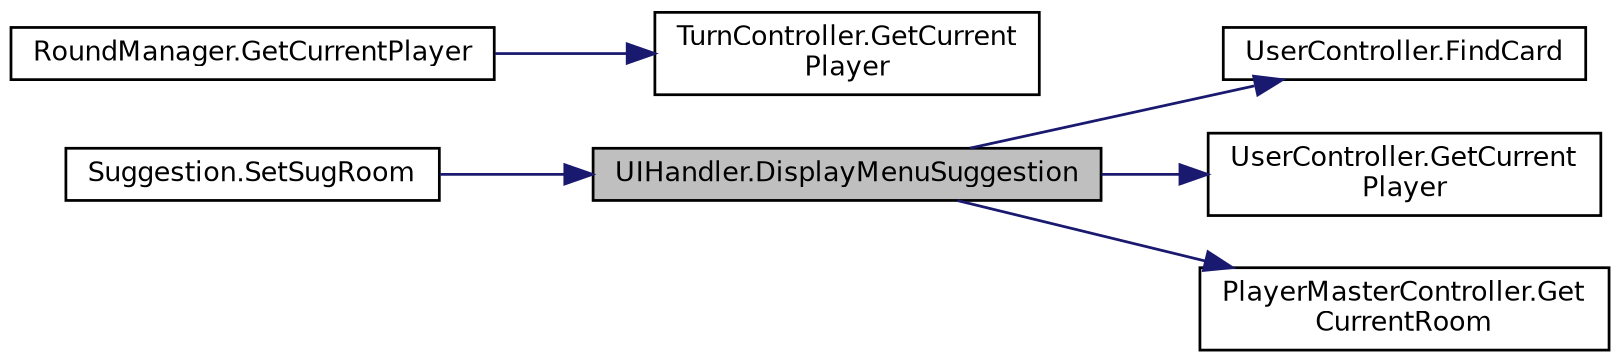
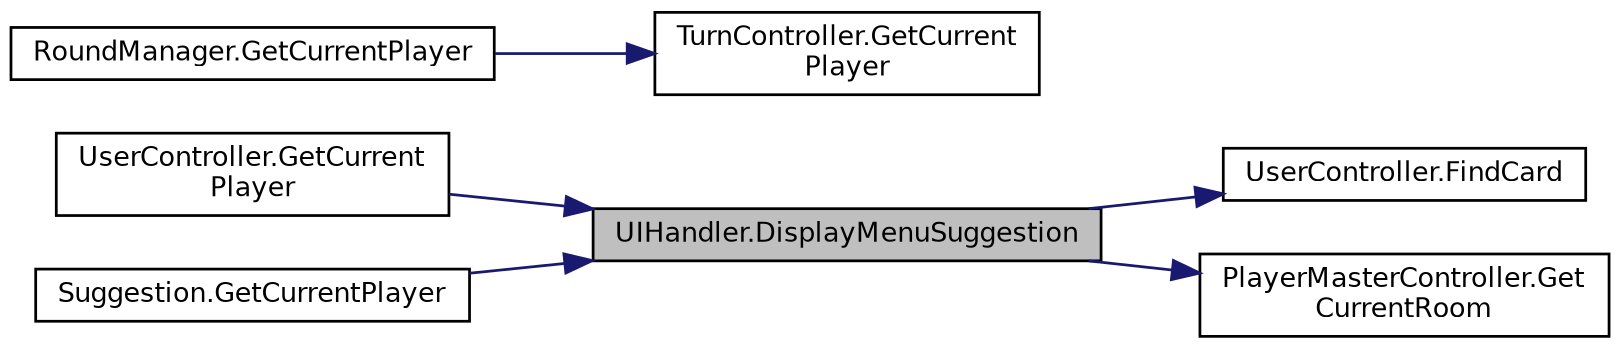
(253, 174) -> (253, 295)
(1141, 174) -> (507, 200)
